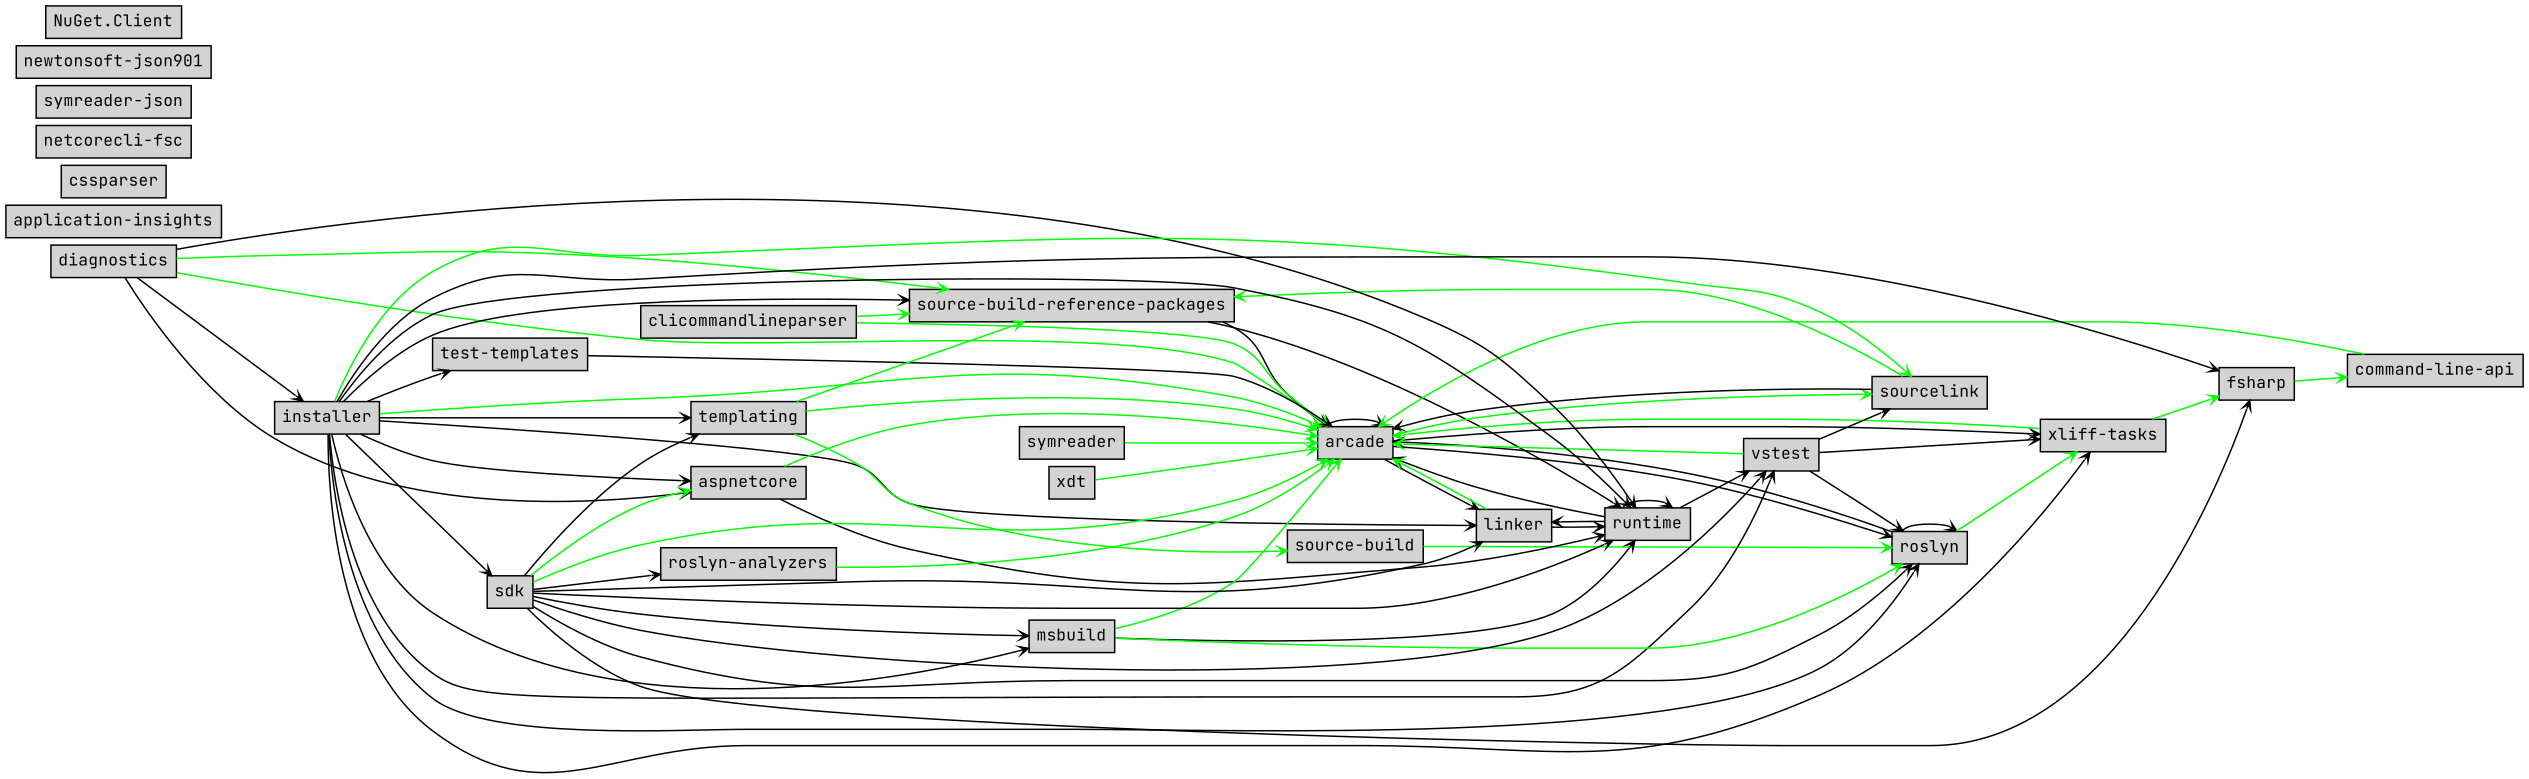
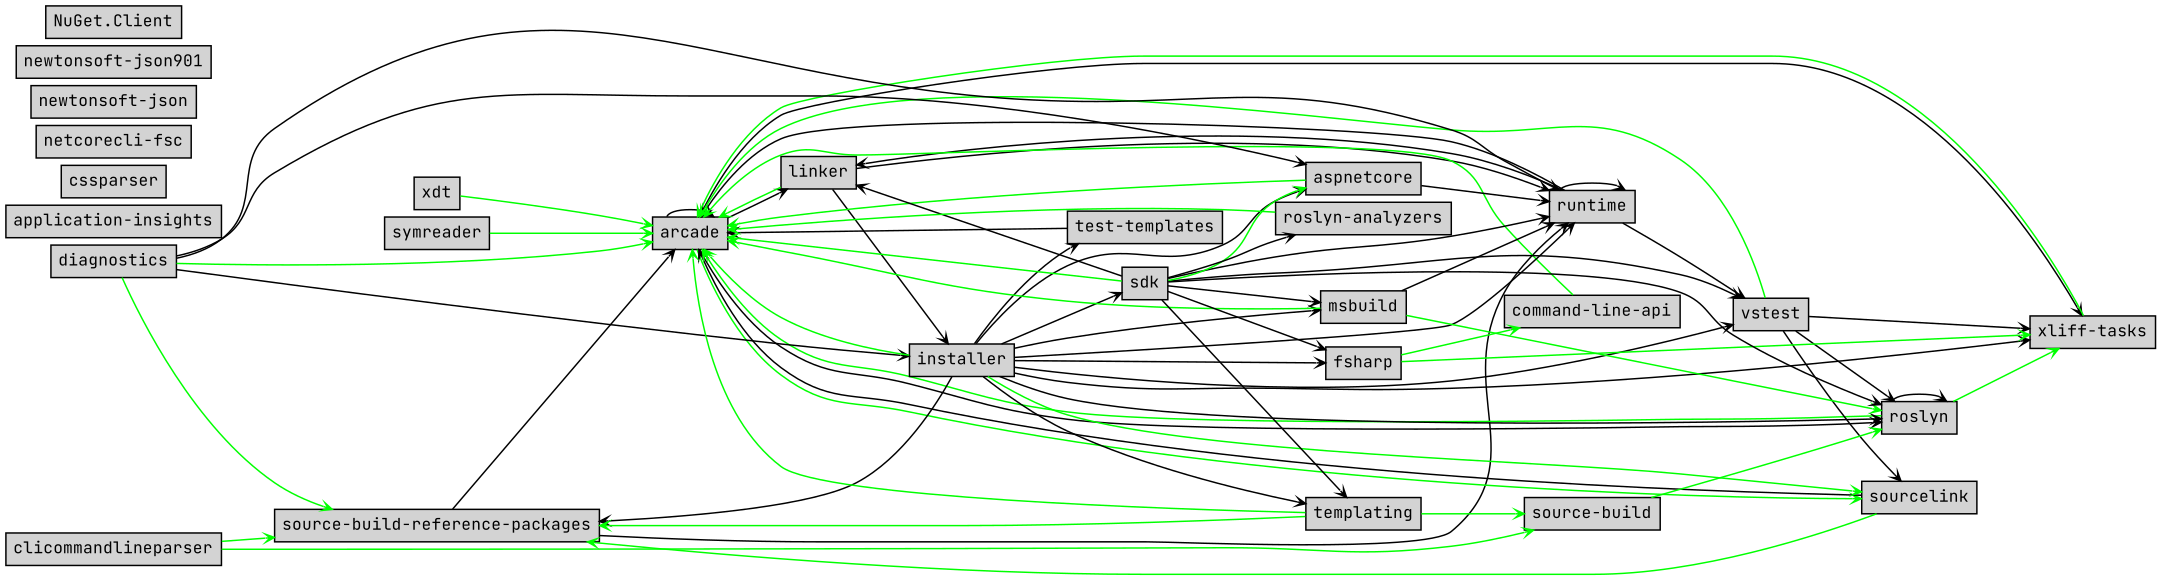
(114, 102) -> (114, 102)
(1105, 330) -> (580, 549)
(2181, 409) -> (1711, 348)
(1651, 467) -> (1270, 421)
(971, 512) -> (871, 241)
